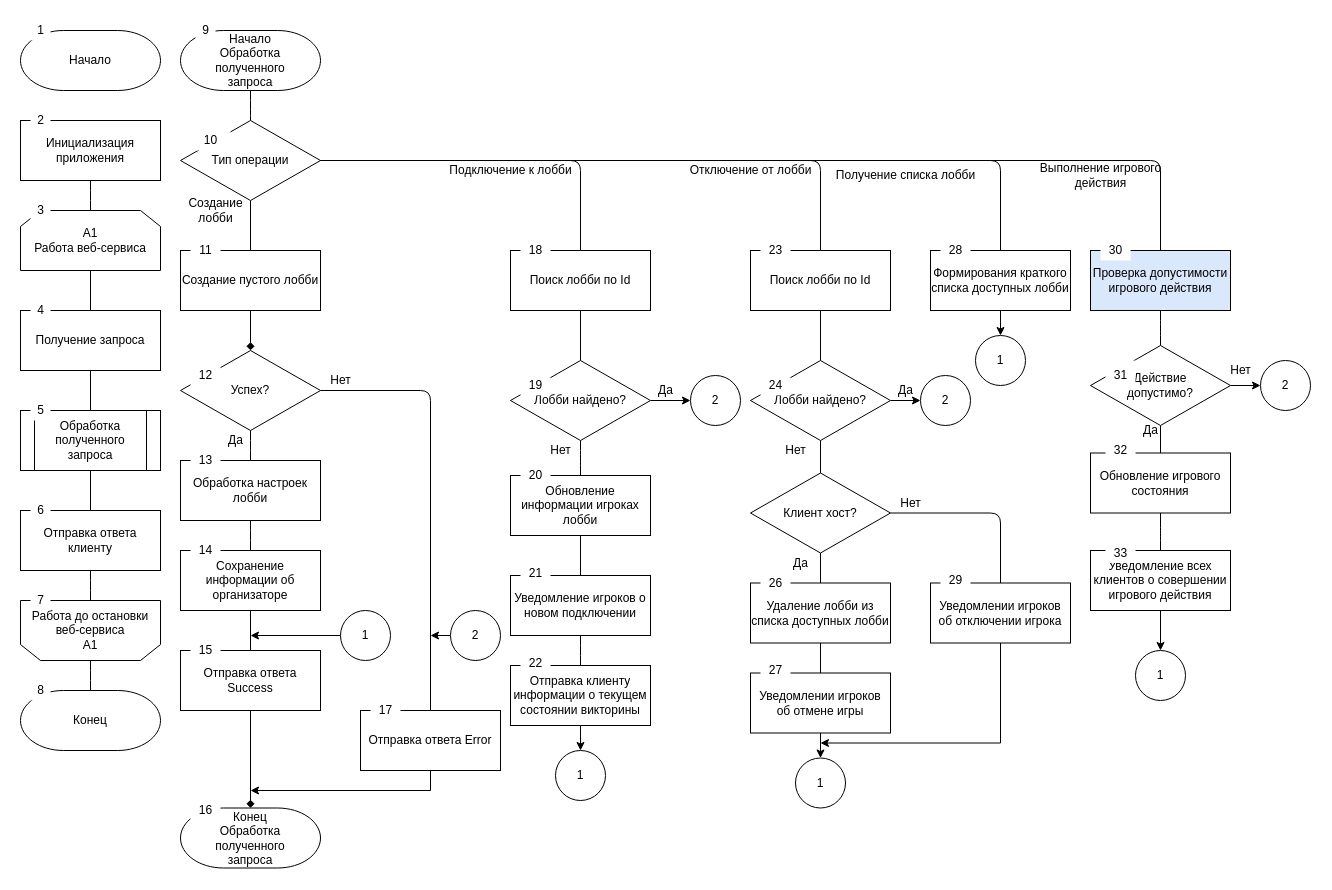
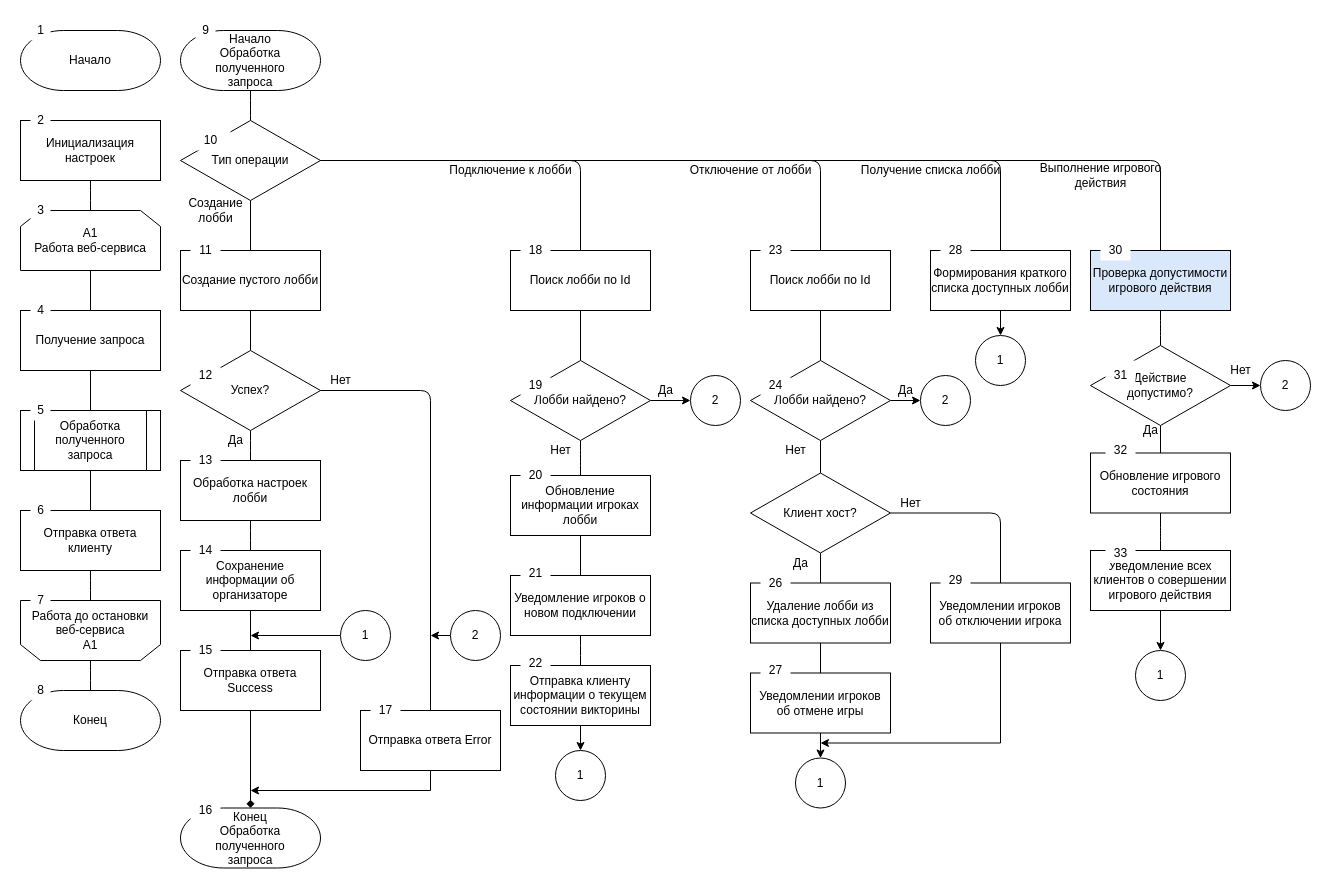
(91, 151) -> (91, 151)
(906, 176) -> (931, 171)
(251, 342) -> (251, 346)
